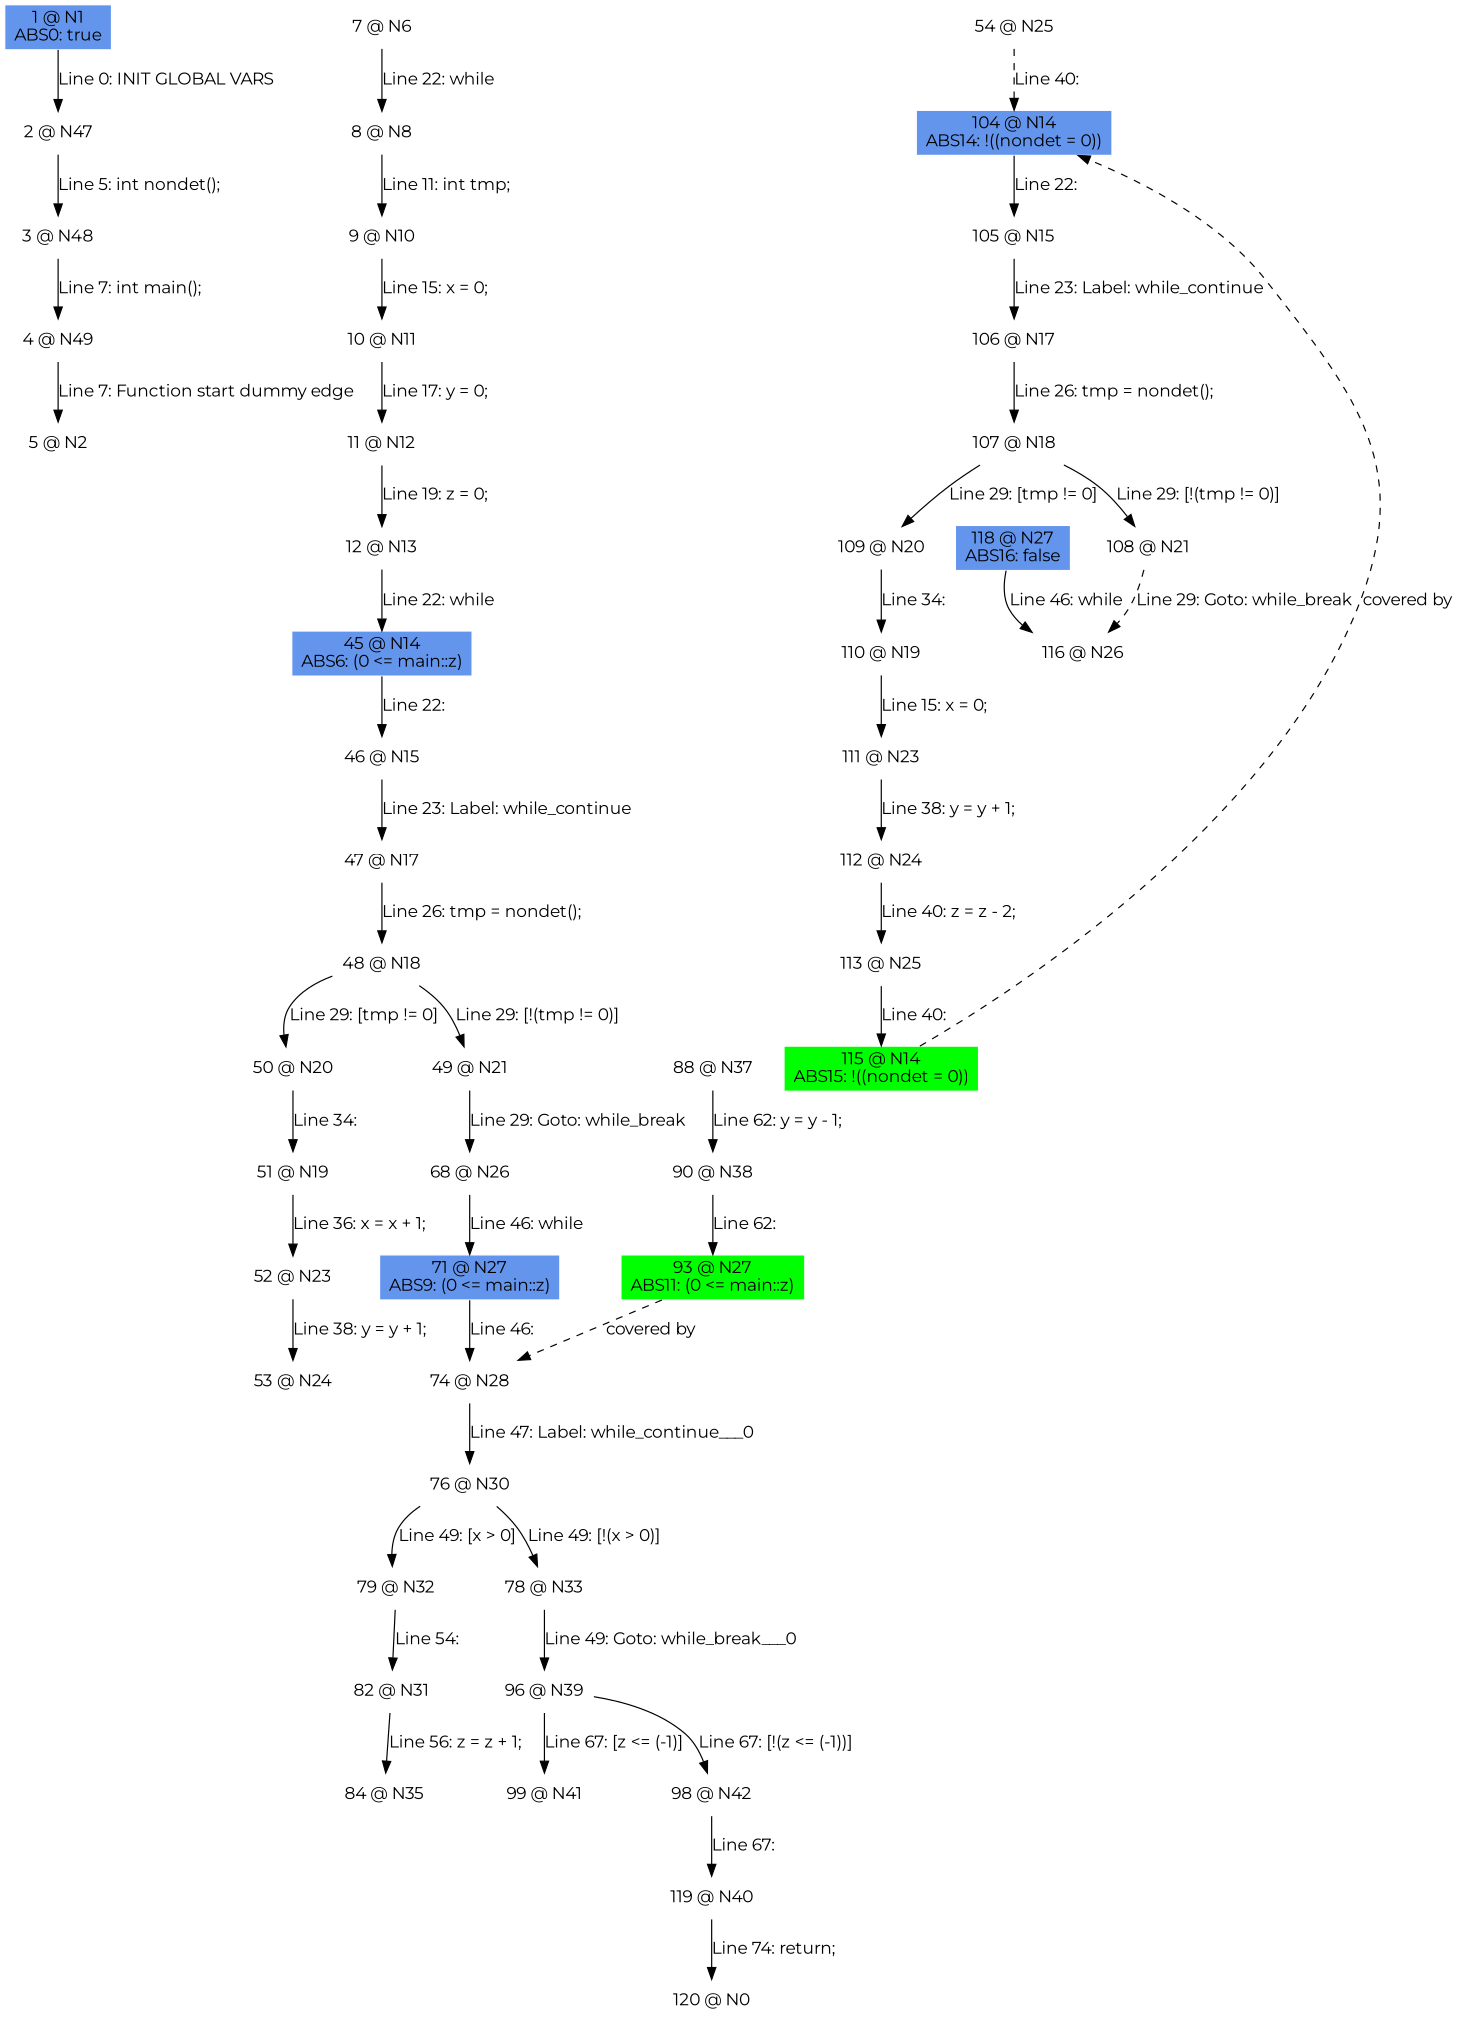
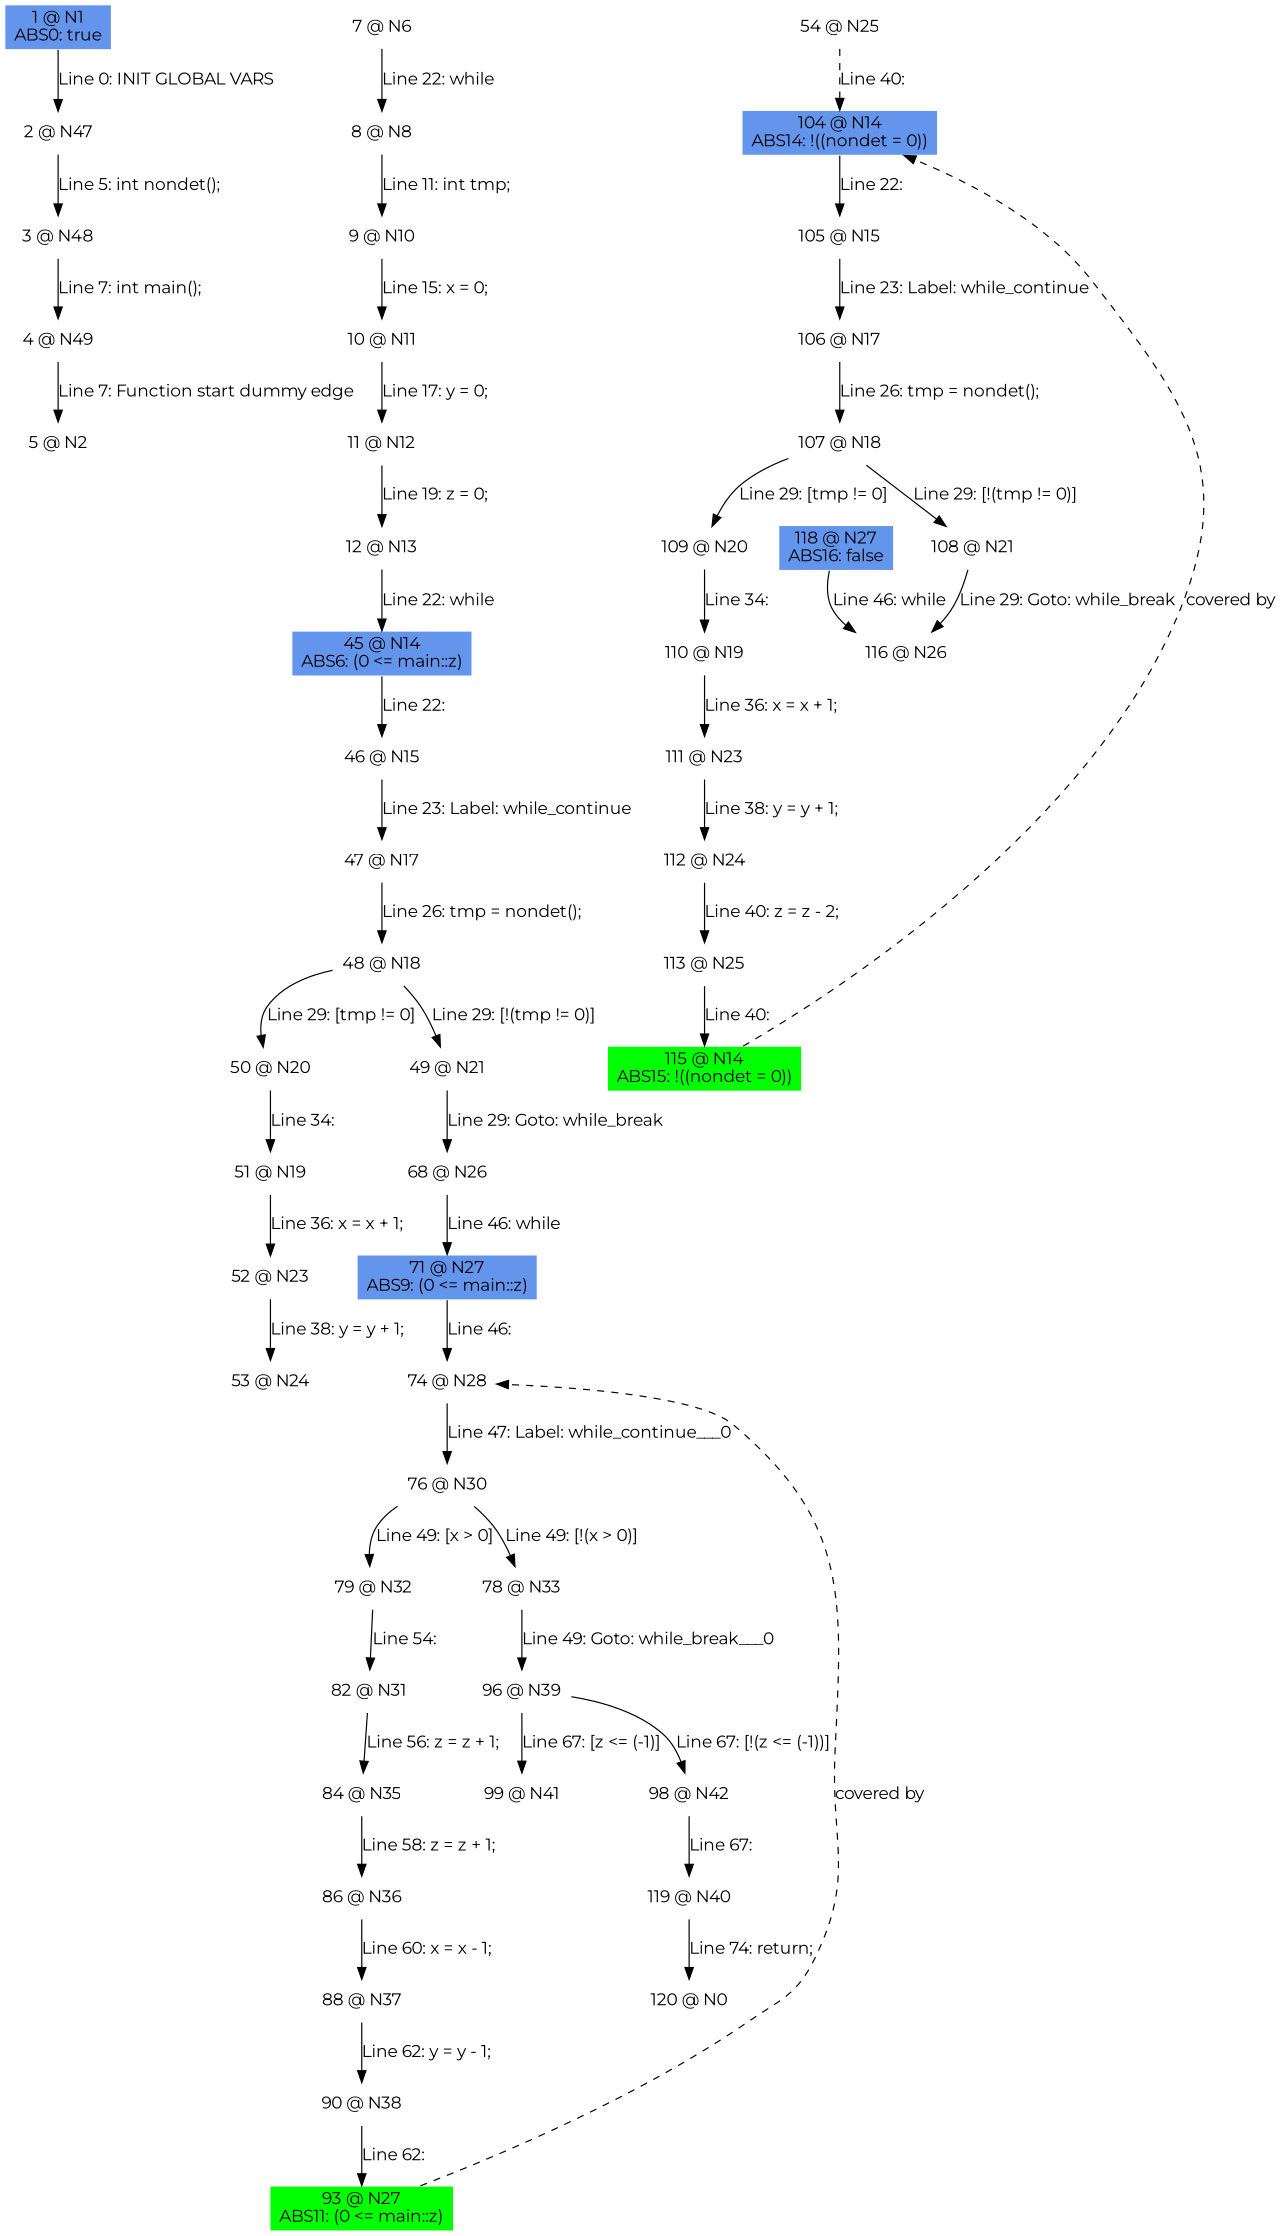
(1134, 599) -> (957, 599)
(935, 706) -> (771, 706)
none -> (362, 1898)
